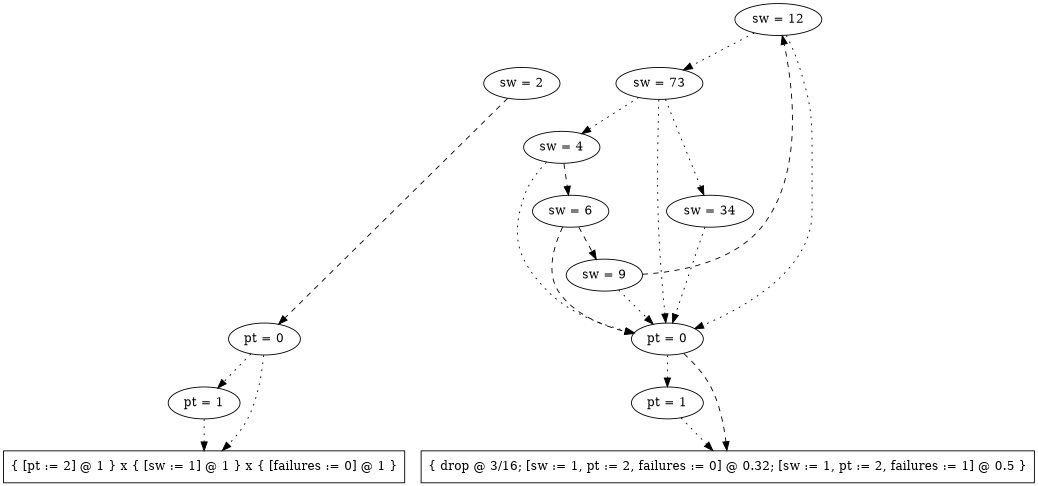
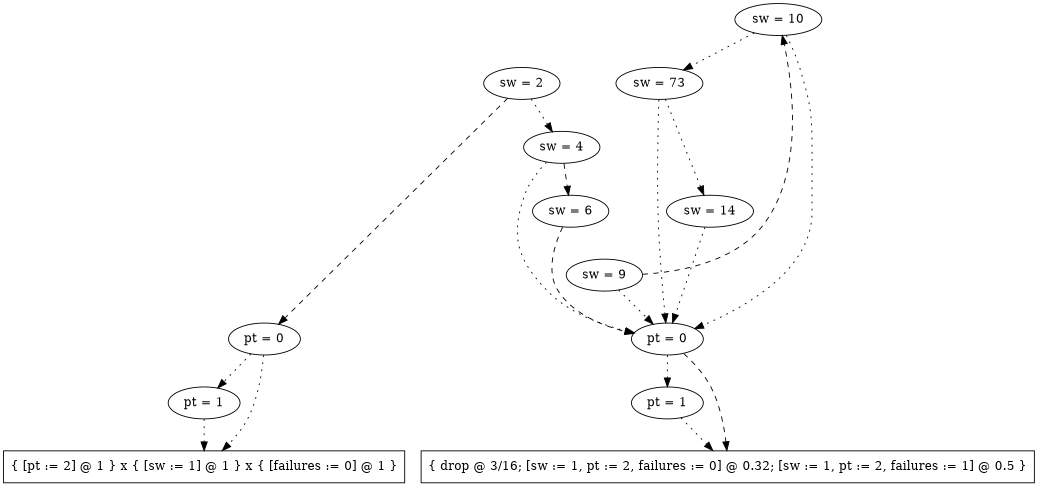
(778, 20) -> (778, 20)
(614, 113) -> (539, 112)
(710, 211) -> (710, 211)
(585, 239) -> none
